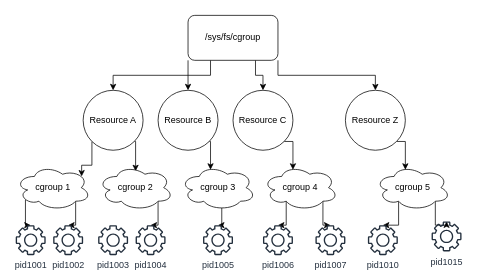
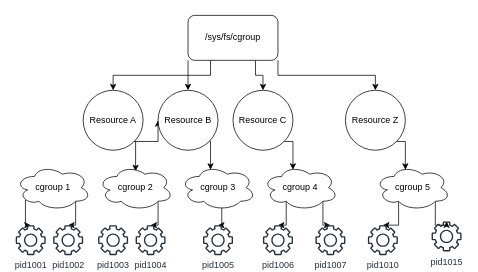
(85, 165) -> (149, 142)
